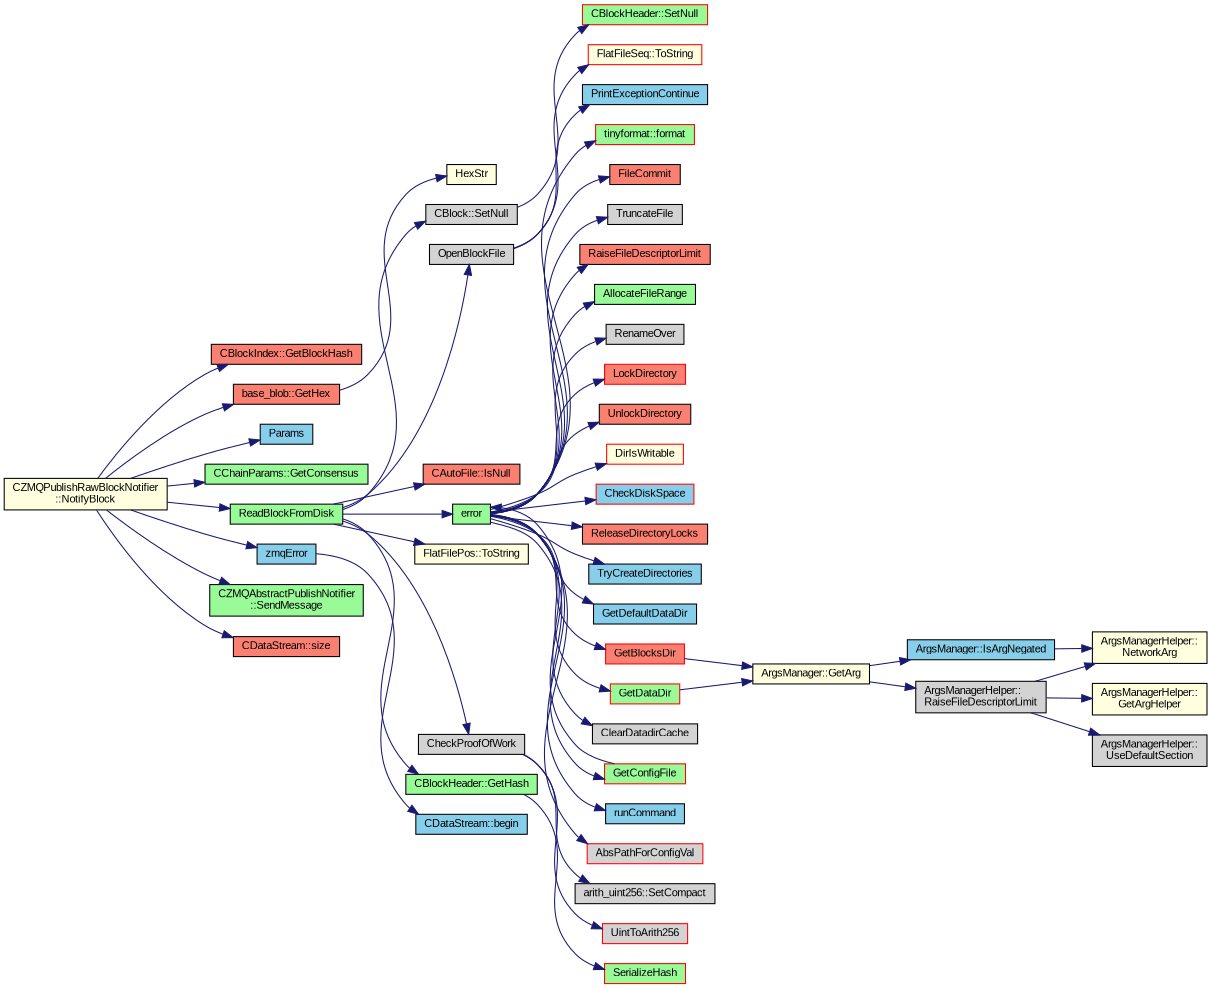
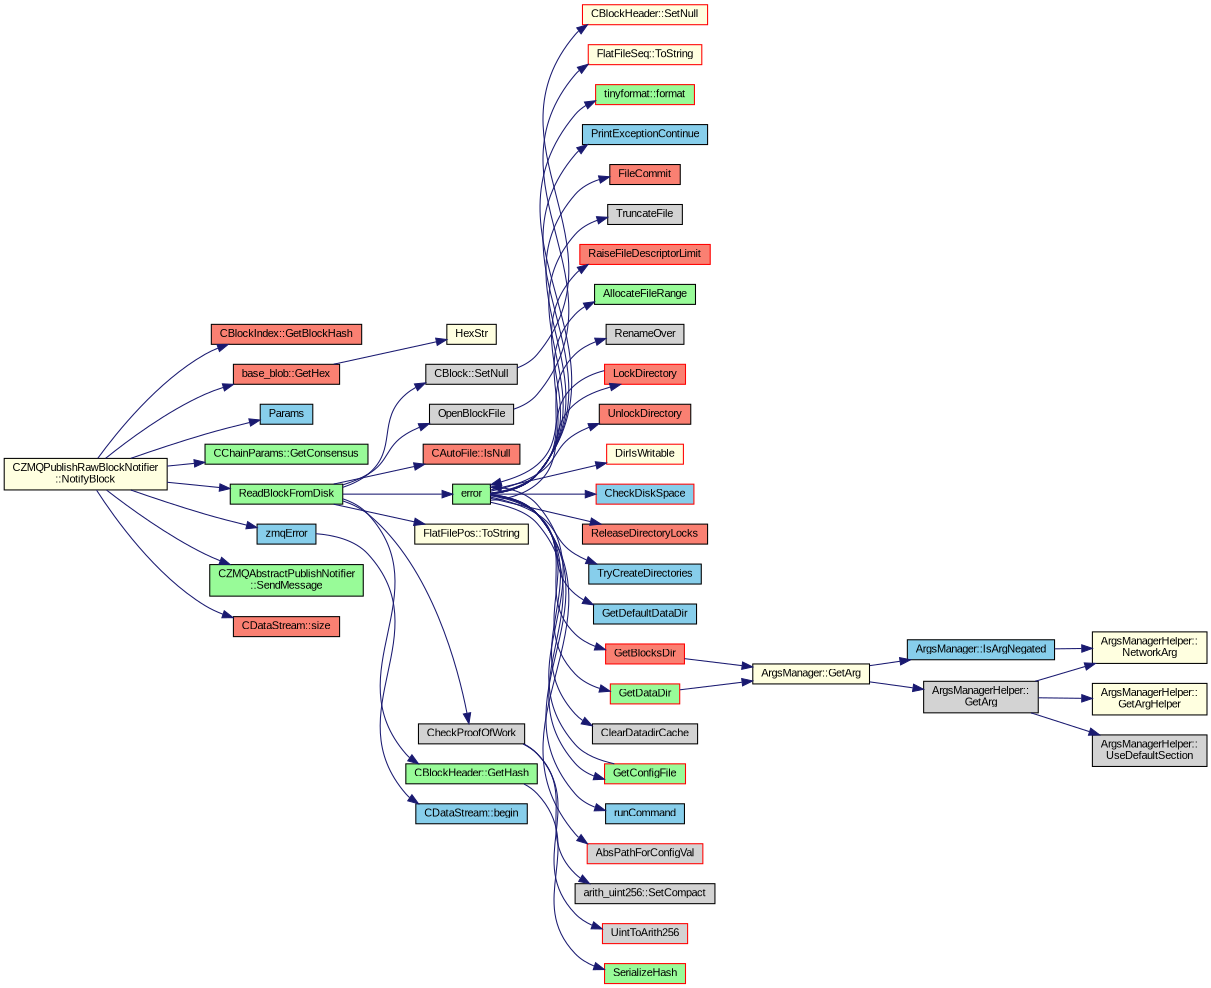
(645, 15) -> (645, 15)
(556, 185) -> (561, 337)
(645, 254) -> (645, 254)
none -> (555, 429)
(981, 697) -> (981, 697)
